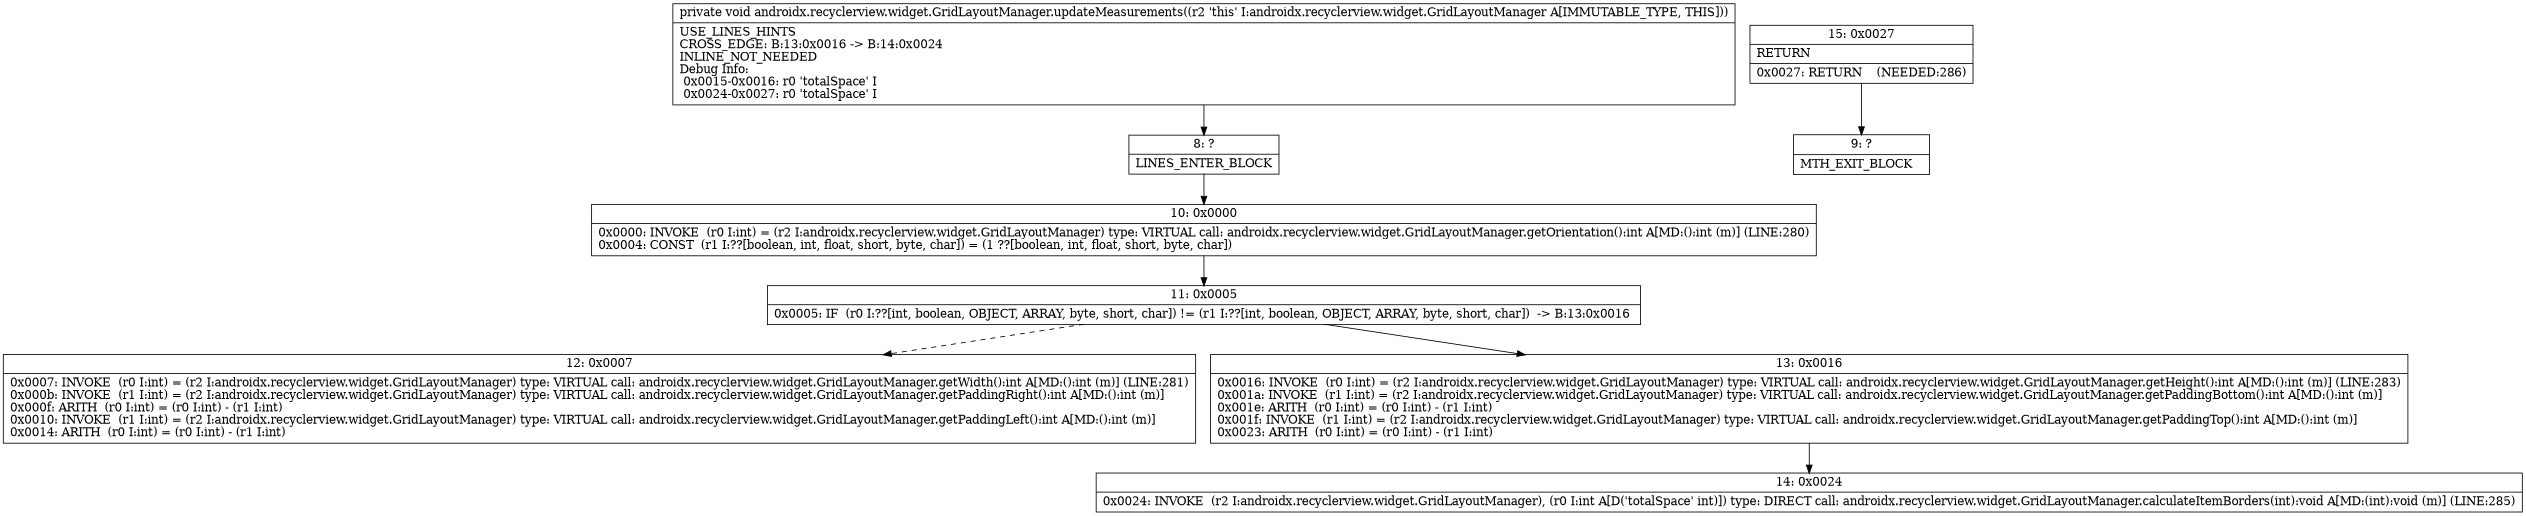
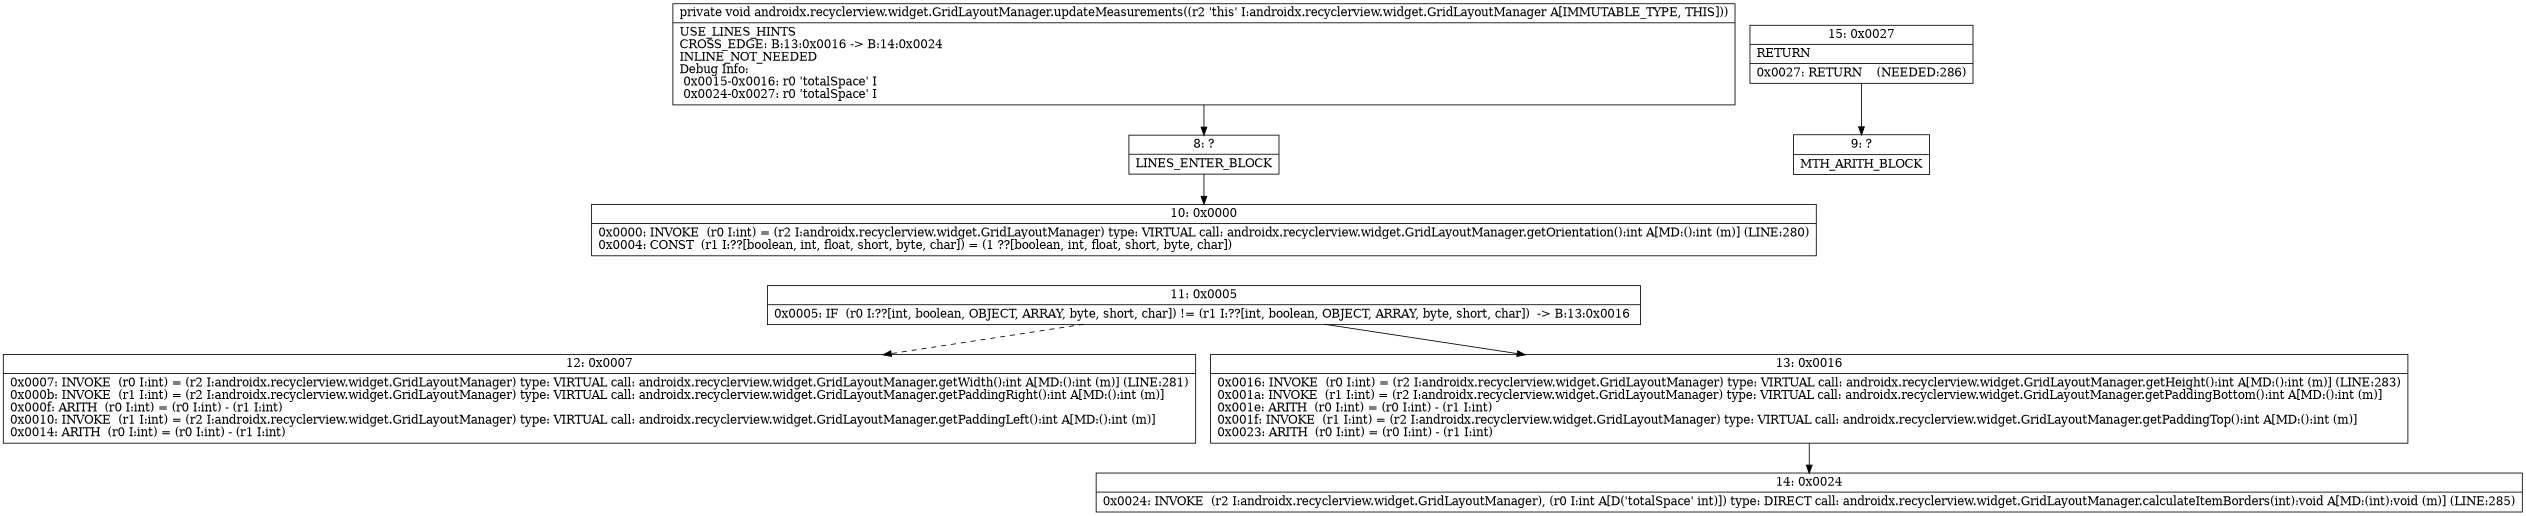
(1857, 164) -> (1861, 164)
(1204, 267) -> none
